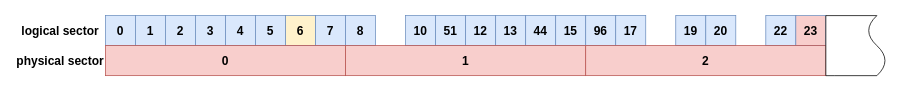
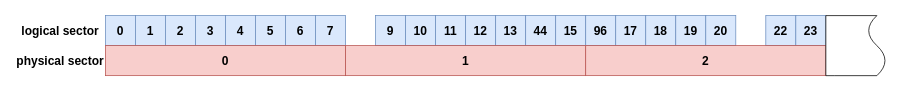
(300, 30) -> (300, 30)
(360, 30) -> none
none -> (390, 30)
(450, 30) -> (450, 30)
none -> (660, 30)
(810, 30) -> (810, 30)
